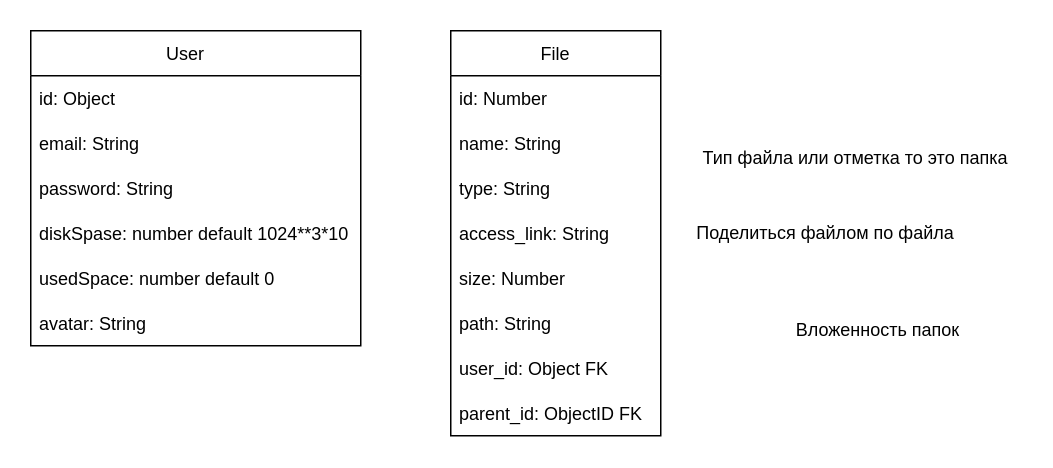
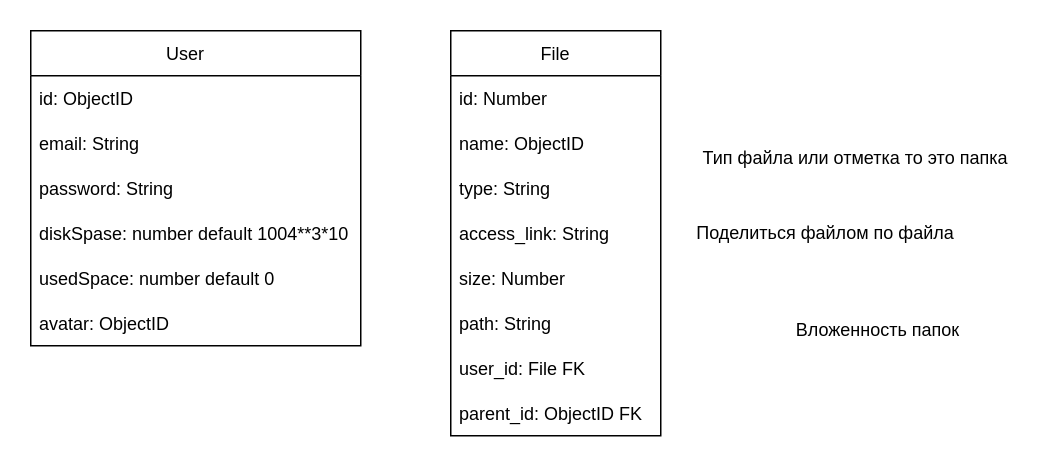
(82, 99) -> (92, 99)
(512, 144) -> (525, 144)
(206, 234) -> (206, 234)
(103, 324) -> (115, 324)
(540, 369) -> (526, 369)
